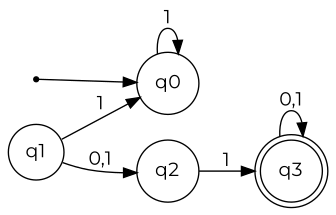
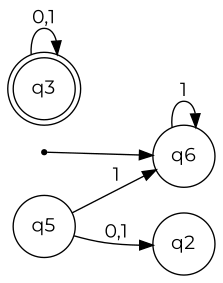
(168, 83) -> (184, 156)
(36, 152) -> (44, 226)
(220, 171) -> none
